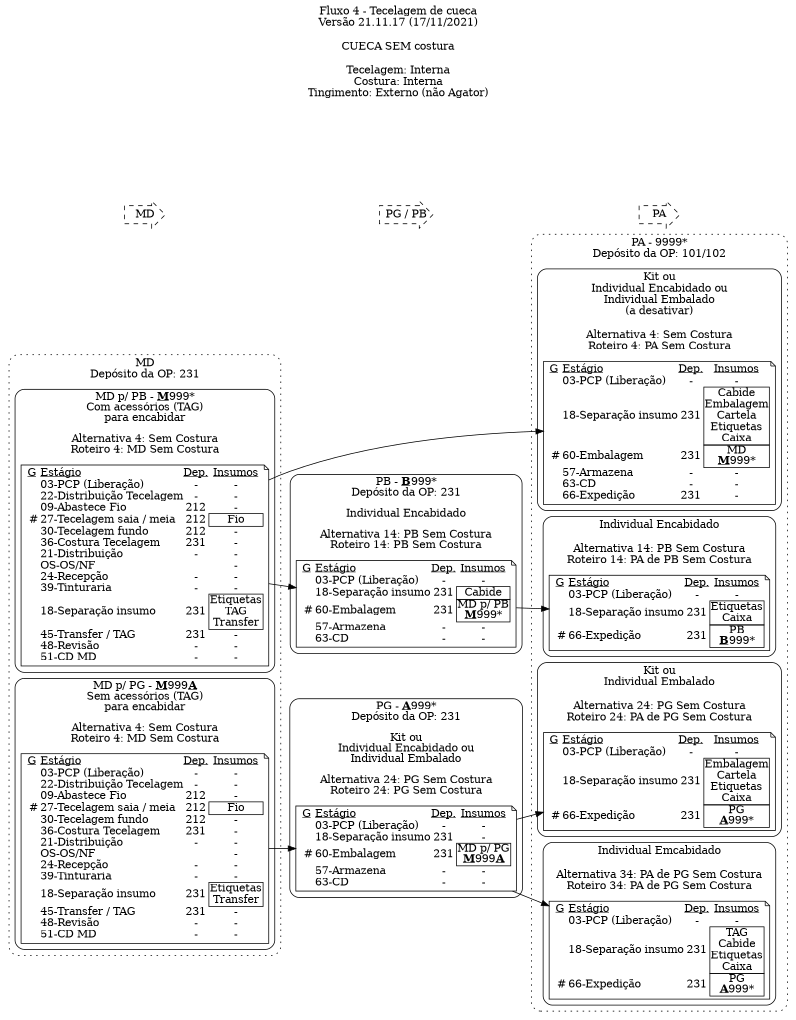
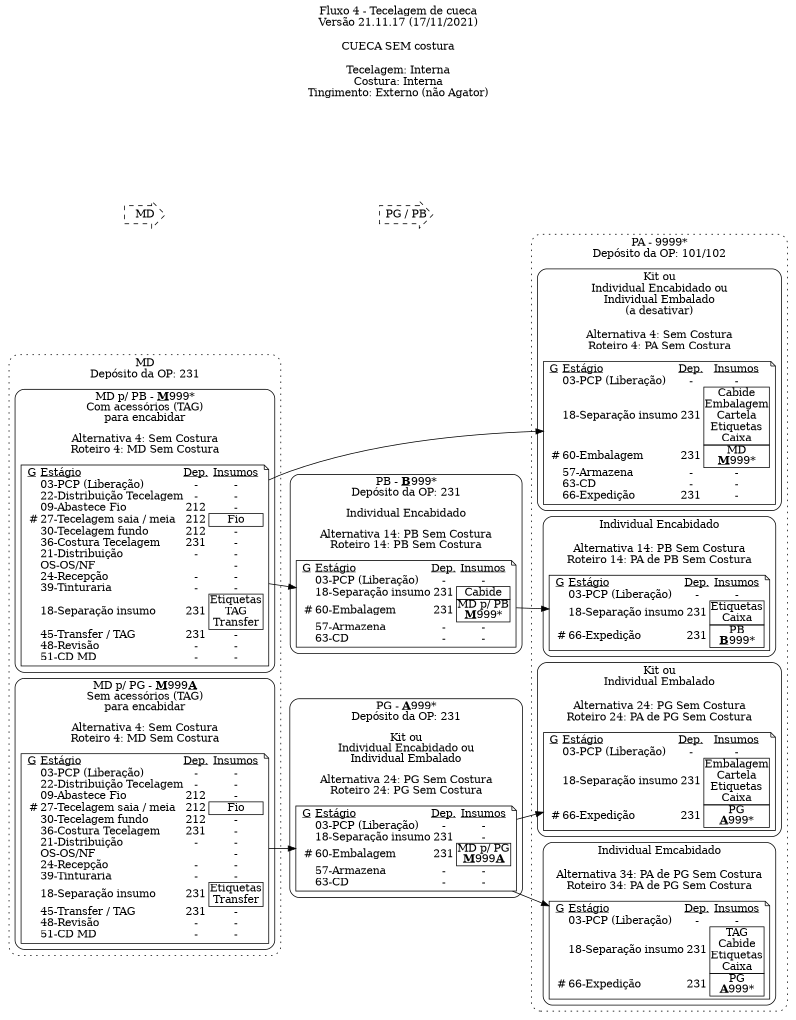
(659, 215) -> none
